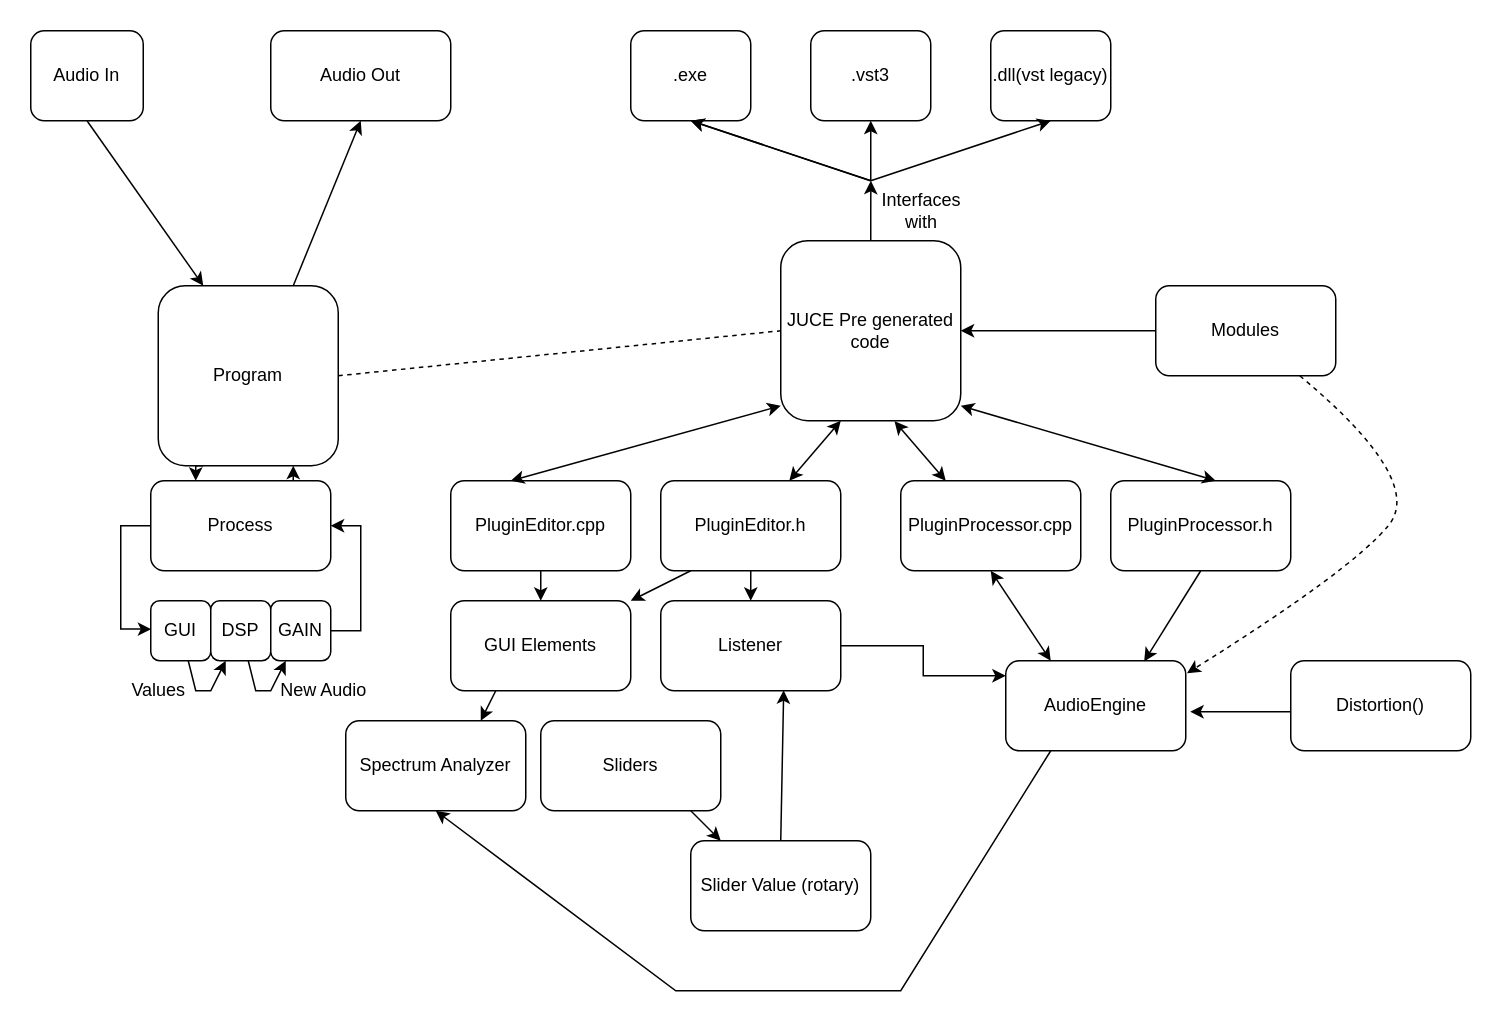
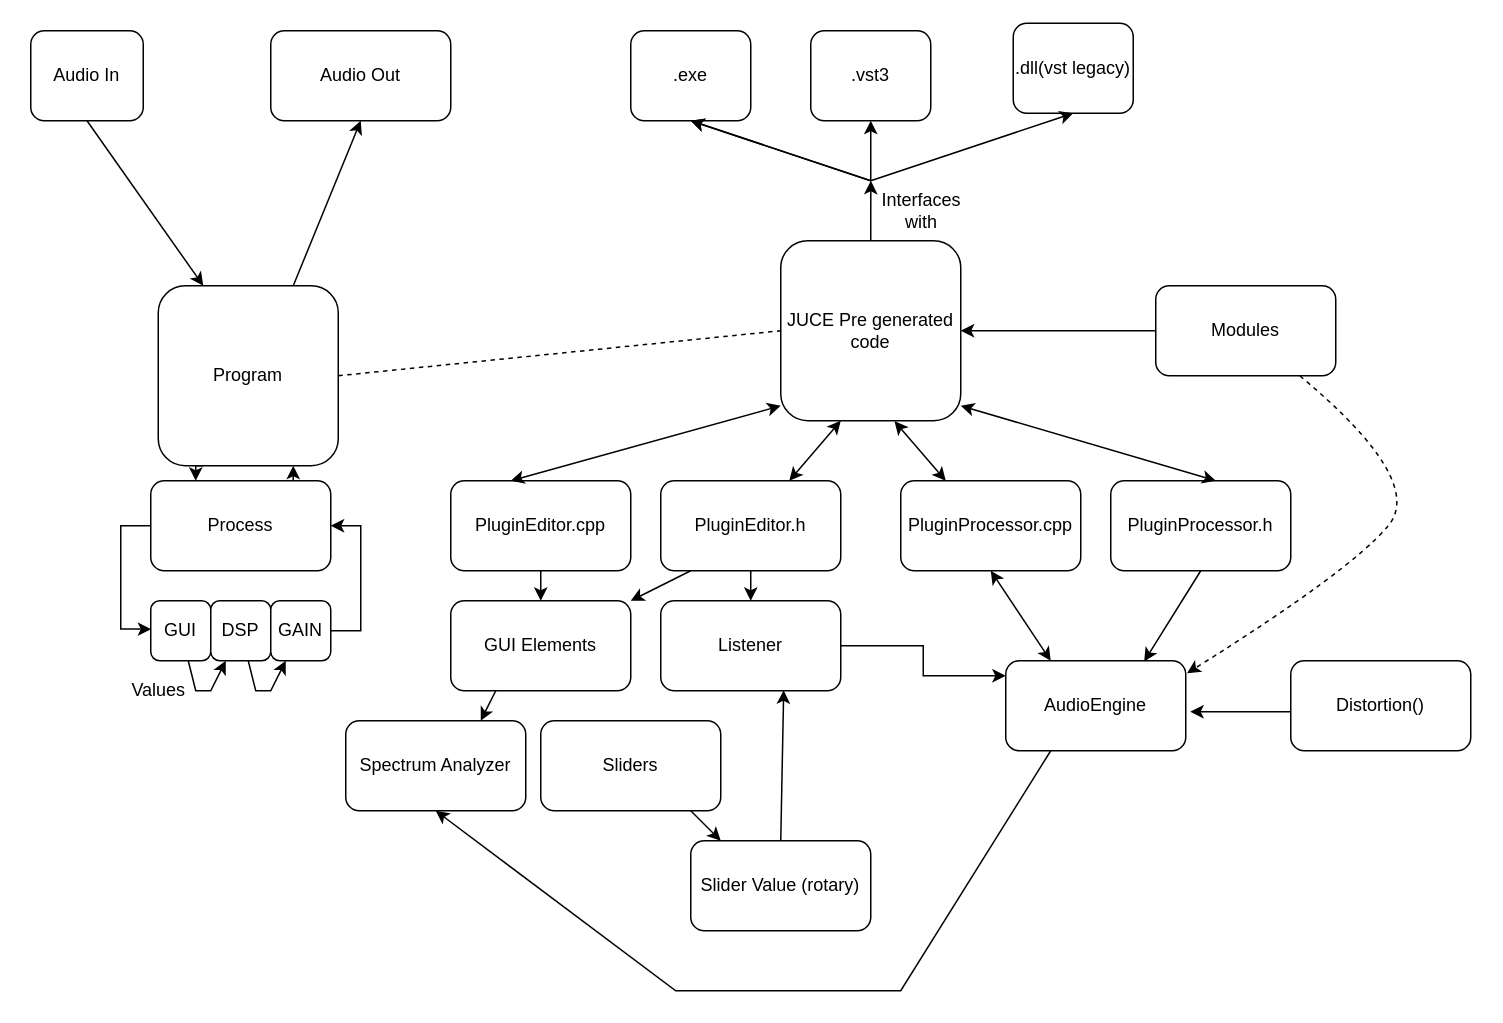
(1051, 76) -> (1073, 68)
(323, 691) -> none
